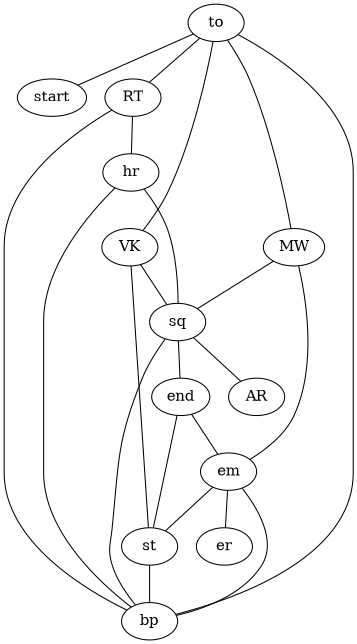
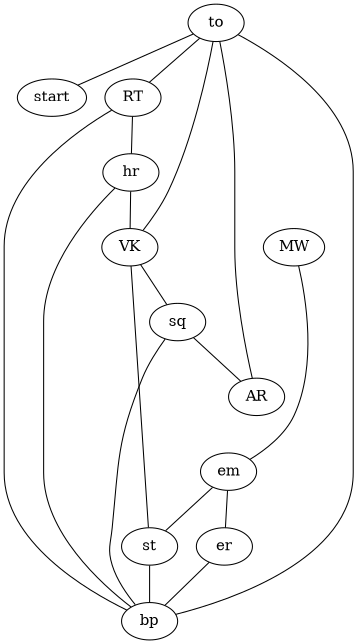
(268, 131) -> (235, 210)
(171, 243) -> (130, 210)
(236, 285) -> none
(181, 397) -> none
(257, 572) -> (187, 584)
